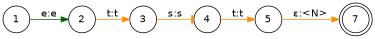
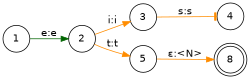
(113, 14) -> (113, 21)
(234, 19) -> (108, 50)
(356, 19) -> (230, 60)
